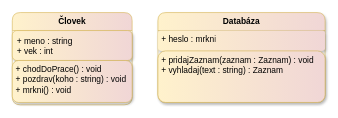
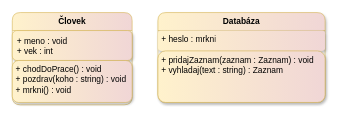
(47, 41) -> (42, 41)
